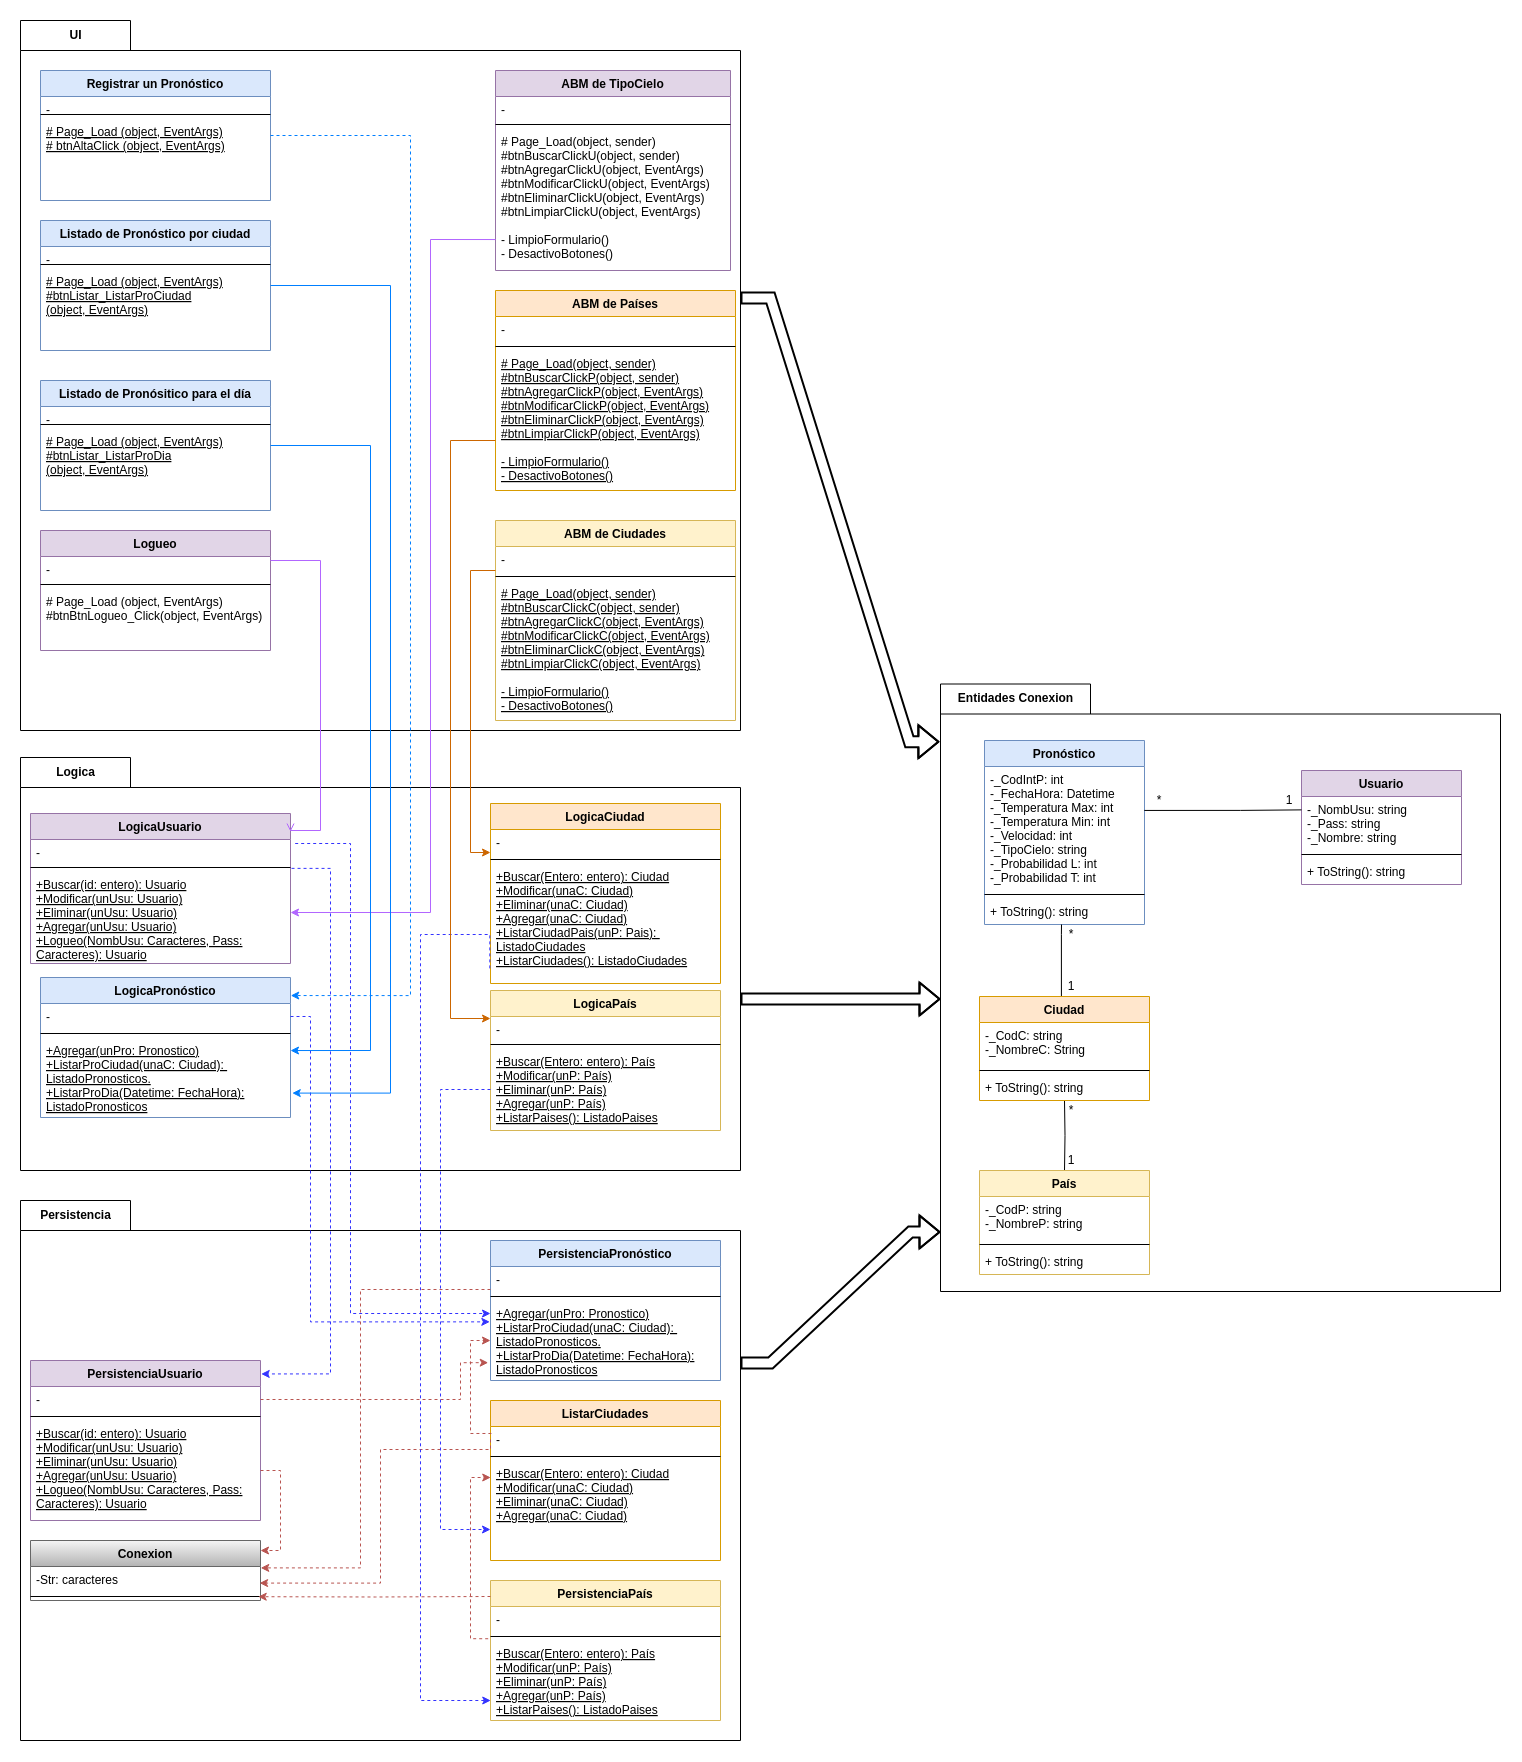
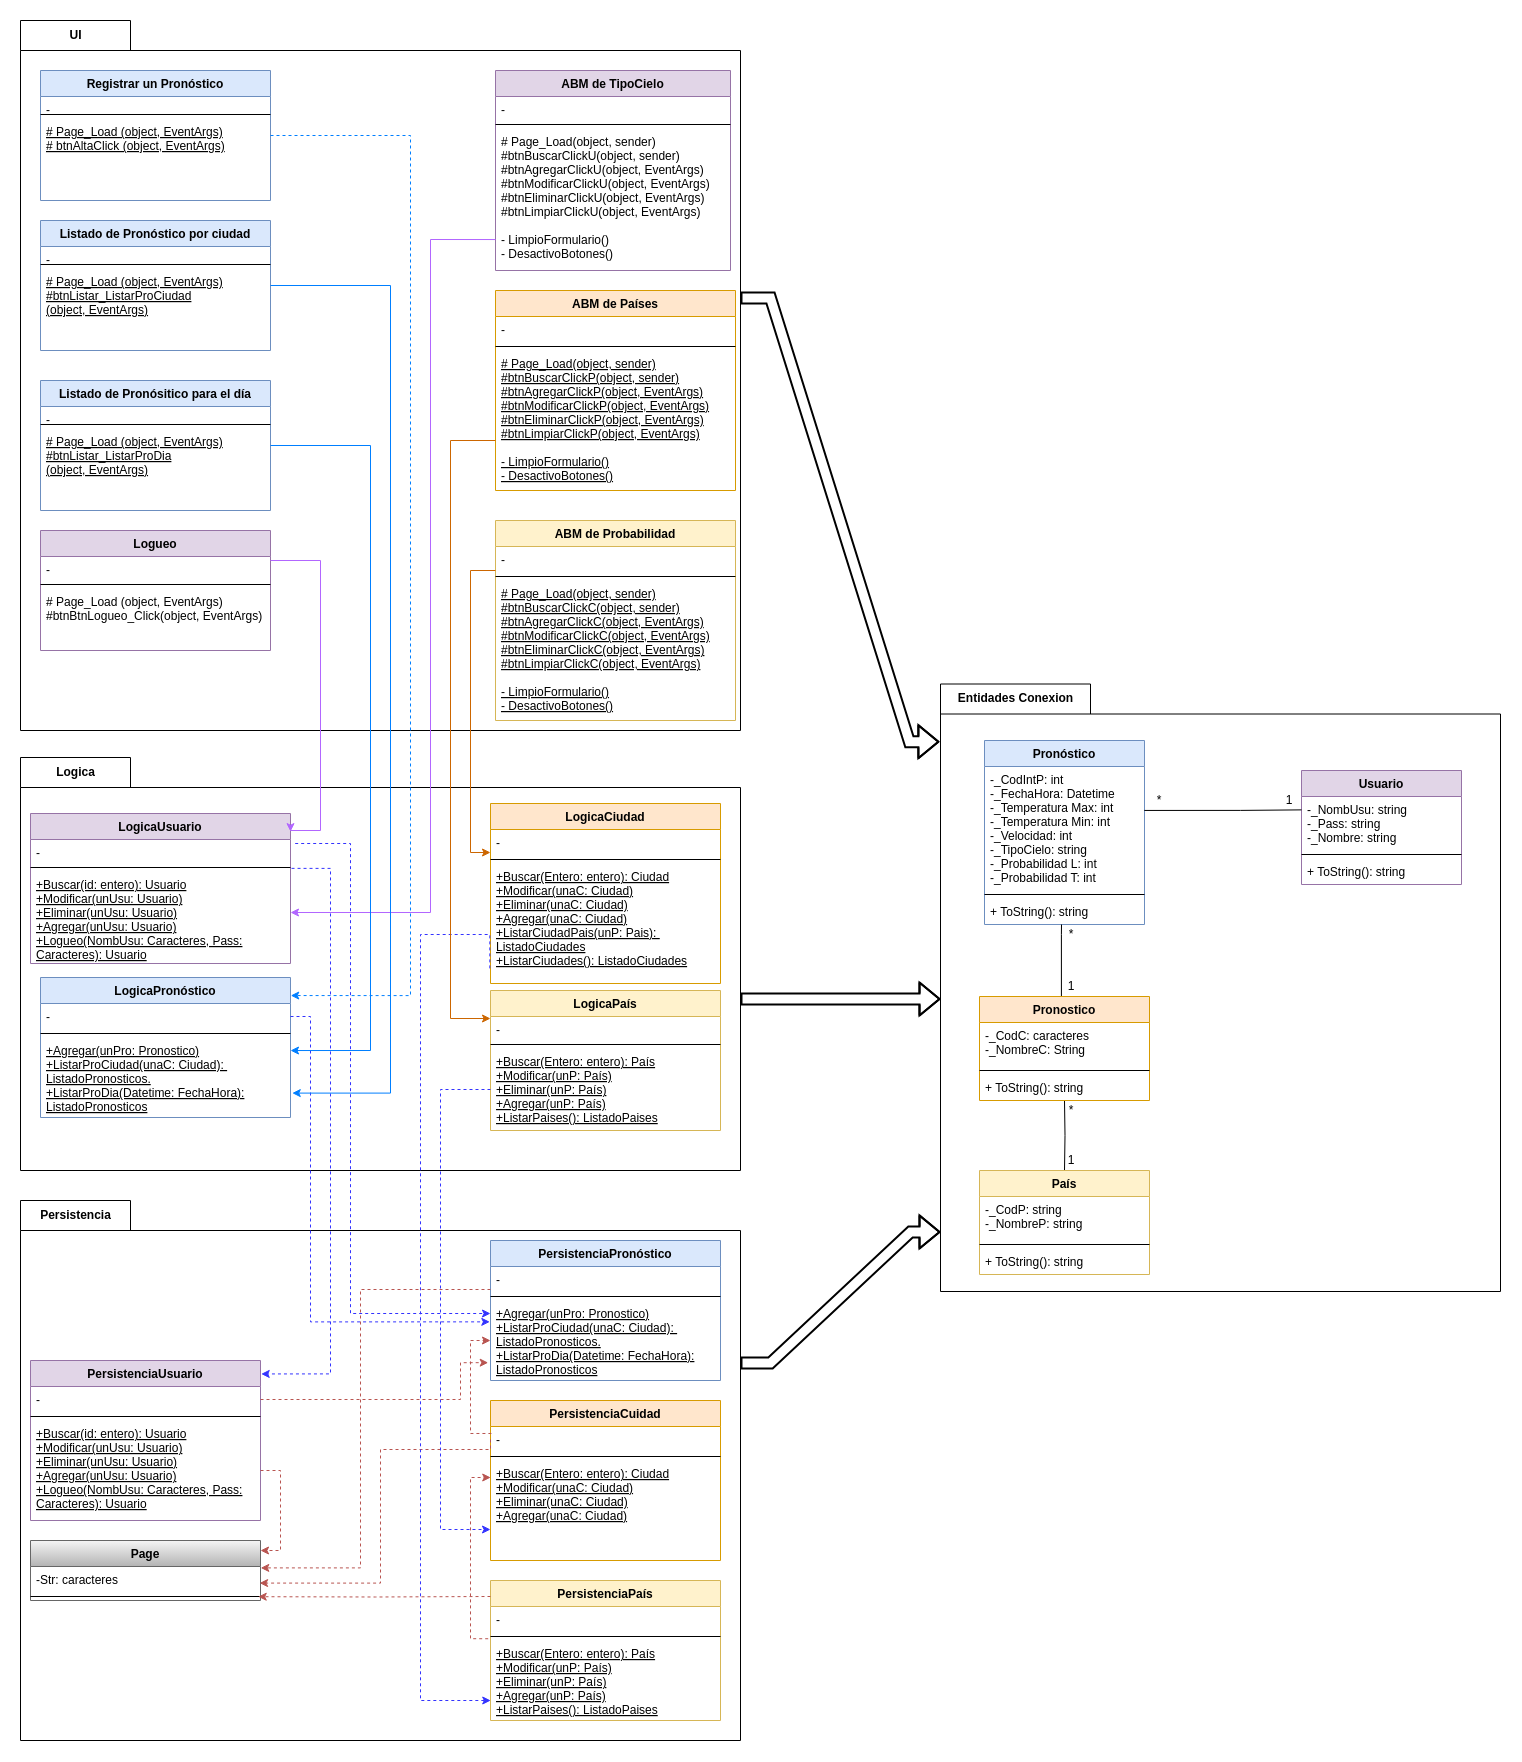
(615, 534) -> (615, 534)
(292, 831) -> (291, 829)
(1064, 1010) -> (1064, 1010)
(1027, 1036) -> (1042, 1036)
(605, 1414) -> (605, 1414)
(145, 1554) -> (145, 1554)
